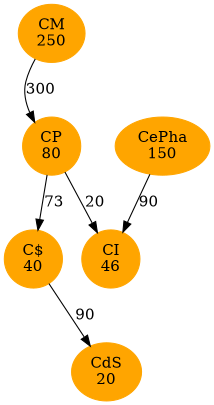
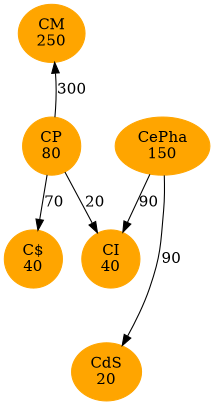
(25, 85) -> (56, 95)
(54, 202) -> (54, 202)
(111, 259) -> (111, 259)
(67, 310) -> (158, 259)
